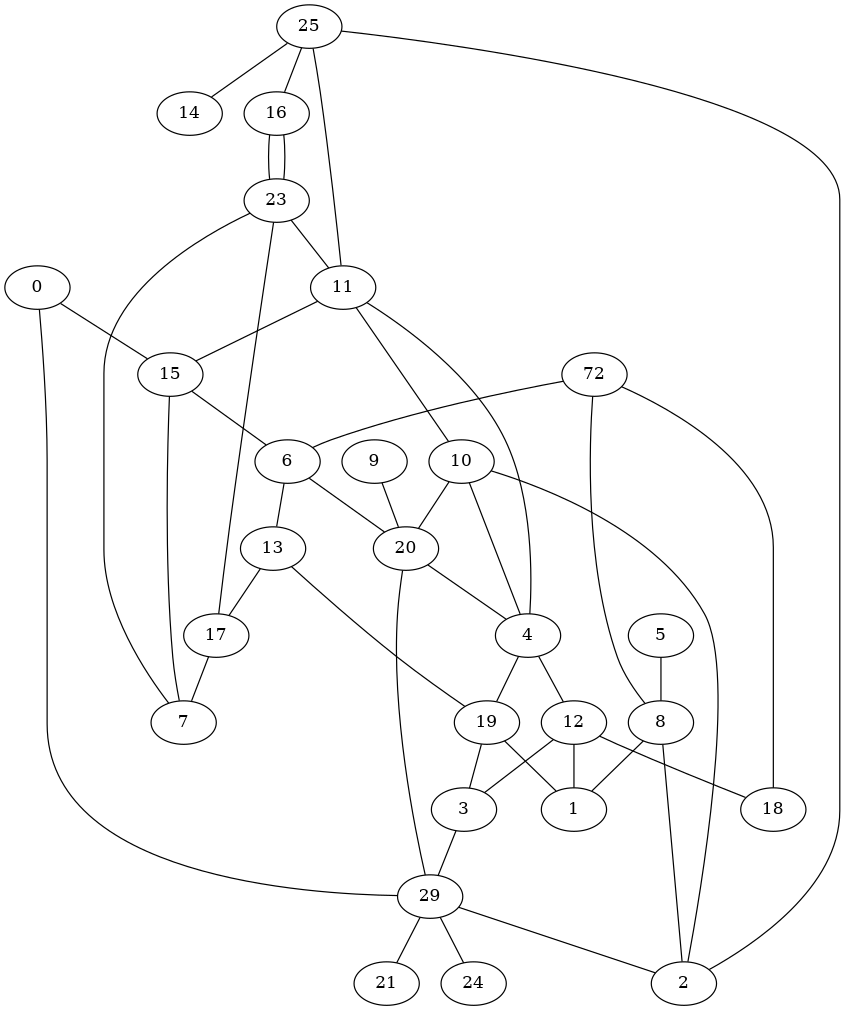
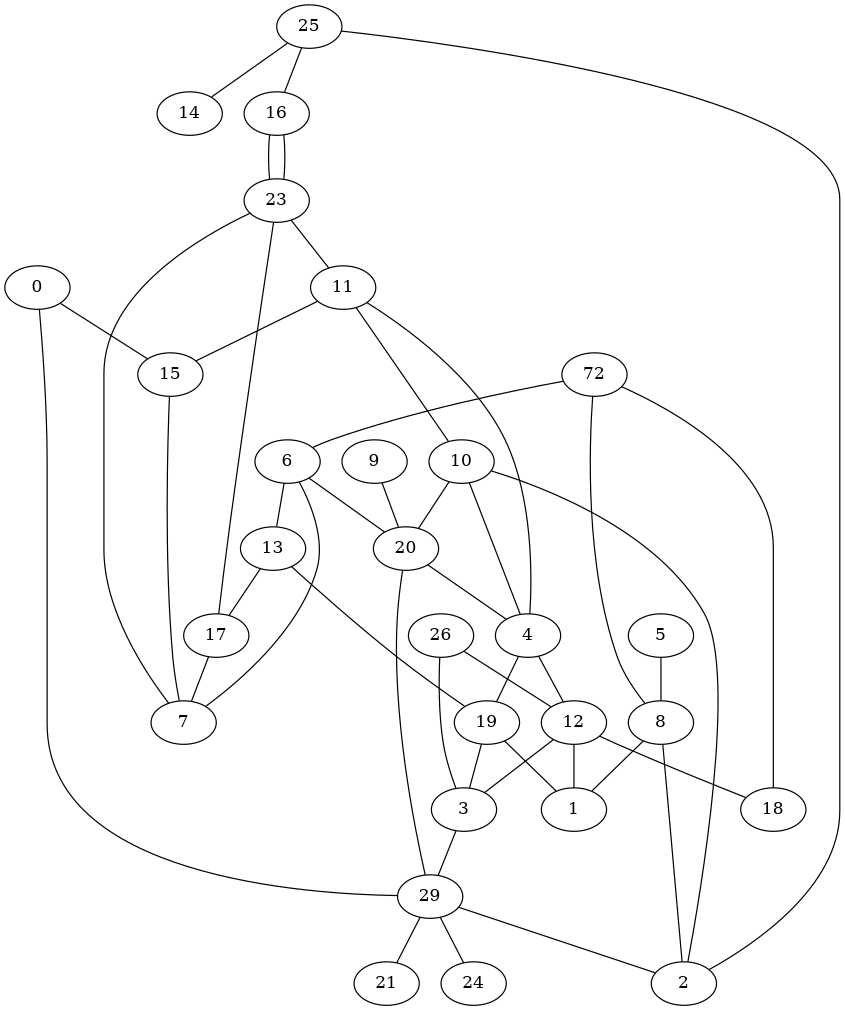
(329, 157) -> none
(229, 418) -> (299, 609)
none -> (441, 636)
